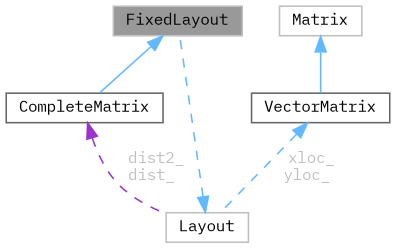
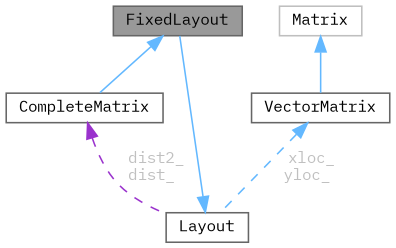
(178, 21) -> (178, 21)
(191, 116) -> (191, 116)
(207, 227) -> (207, 227)
